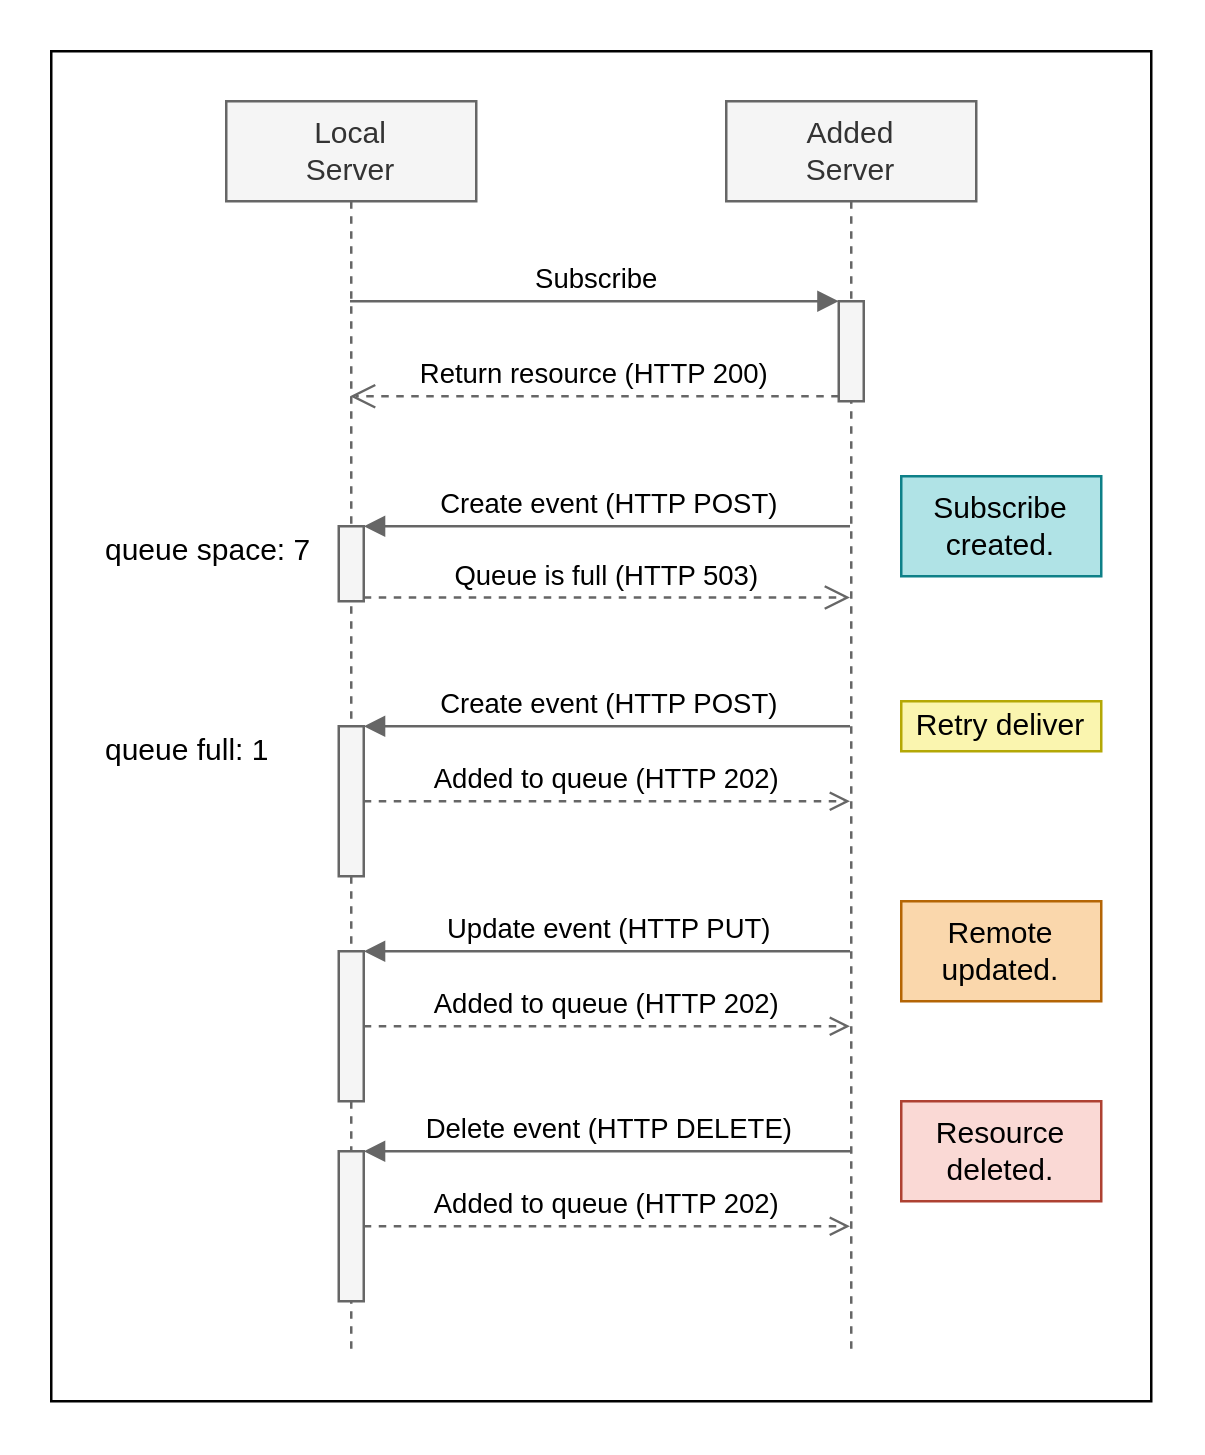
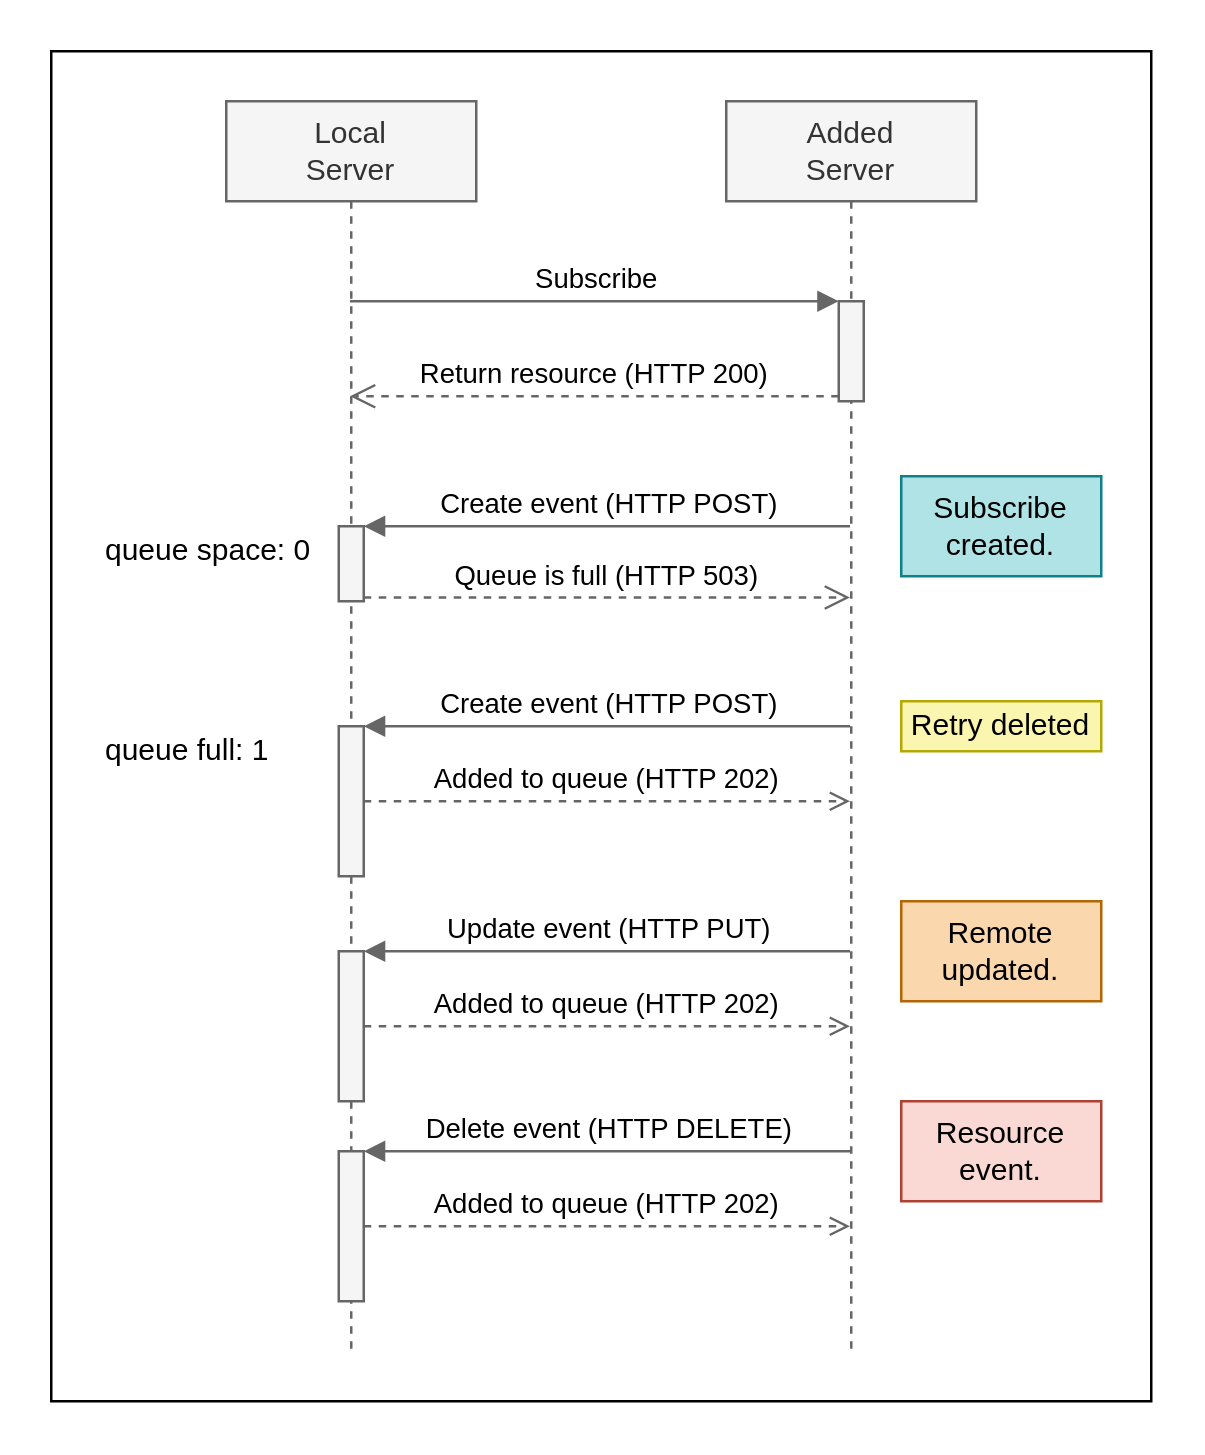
(212, 551) -> (212, 551)
(1001, 726) -> (1001, 726)
(1001, 1151) -> (1001, 1151)
